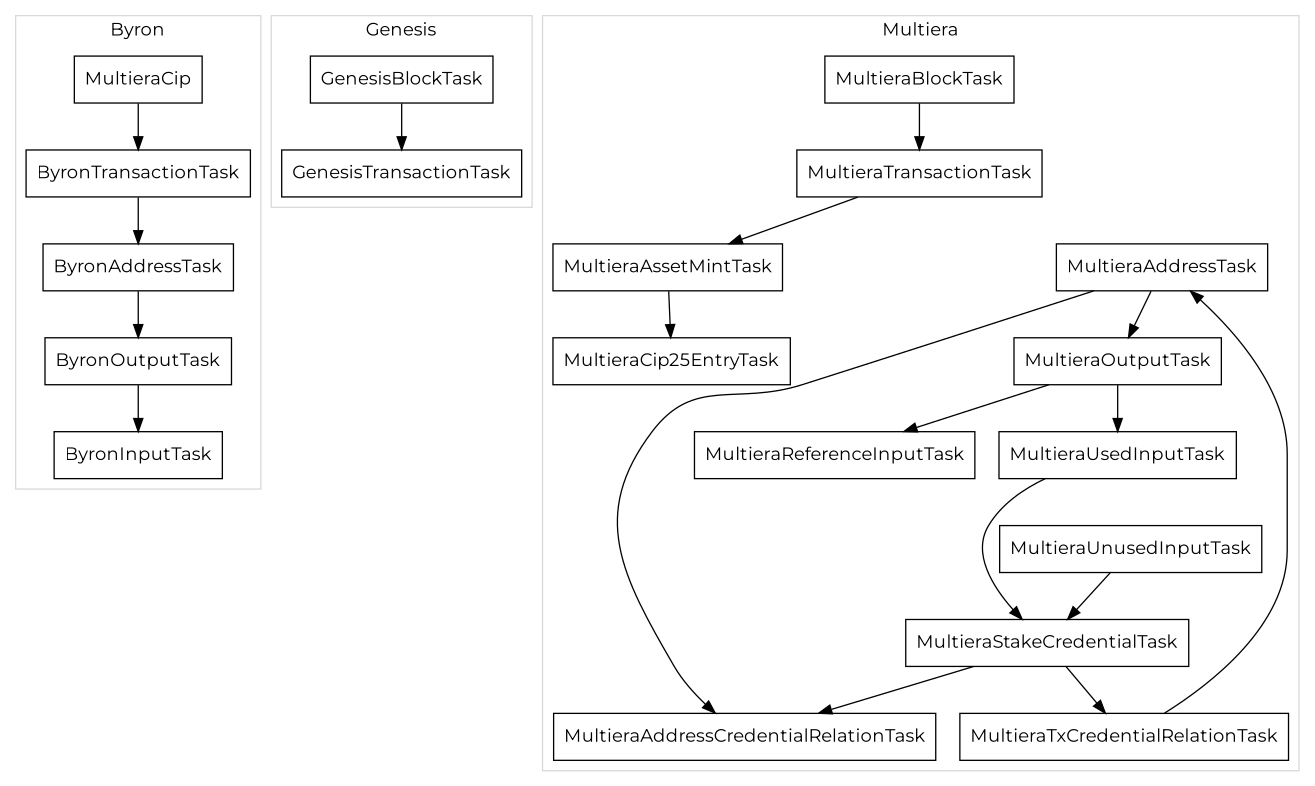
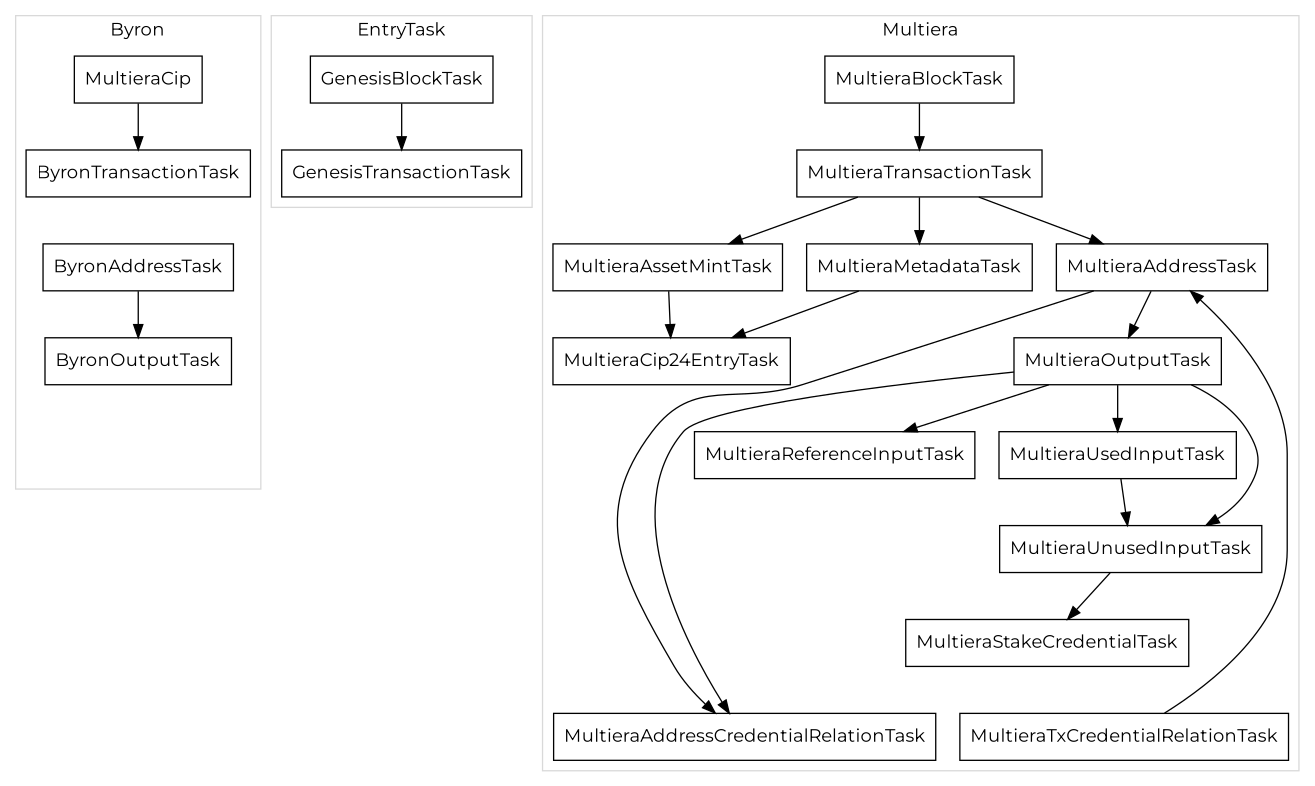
(402, 31) -> (402, 31)
(138, 214) -> none
none -> (1035, 218)
none -> (919, 267)
(672, 361) -> (672, 361)
none -> (1255, 445)
(138, 455) -> none
(985, 534) -> (1123, 496)
(1082, 685) -> none
(903, 688) -> (704, 421)
